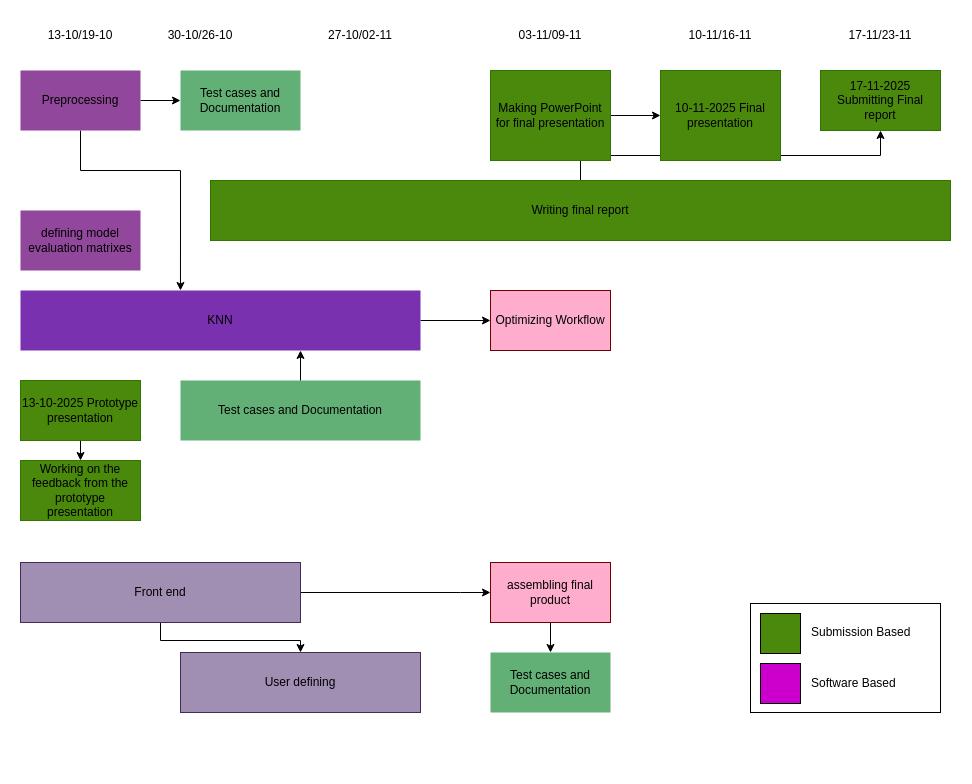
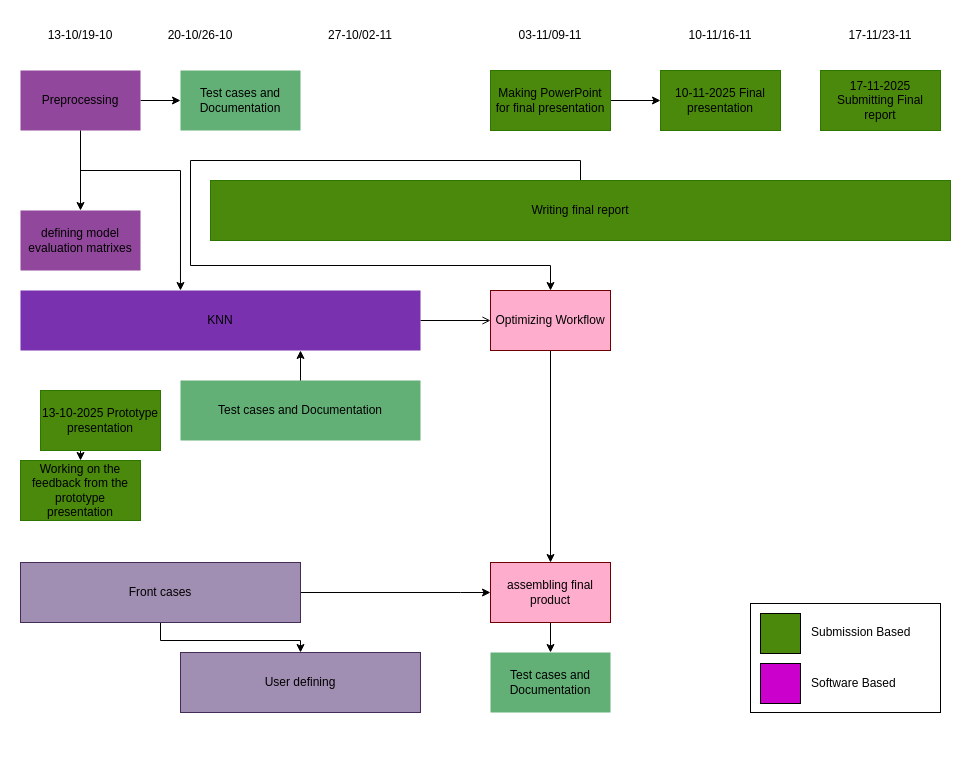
(201, 36) -> (201, 36)
(551, 116) -> (551, 101)
(721, 116) -> (721, 101)
(736, 156) -> (191, 206)
none -> (81, 188)
(482, 321) -> (484, 321)
(81, 411) -> (101, 421)
none -> (551, 453)
(161, 593) -> (161, 593)
